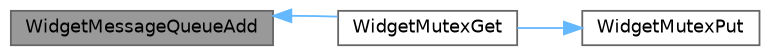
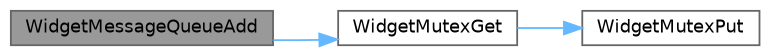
(315, 16) -> (296, 40)
